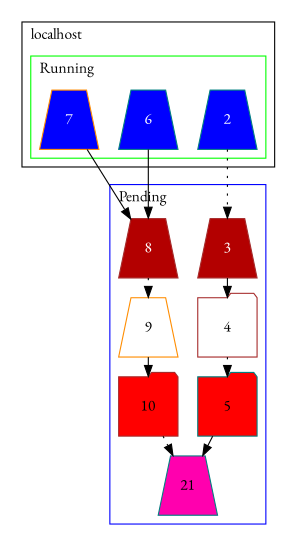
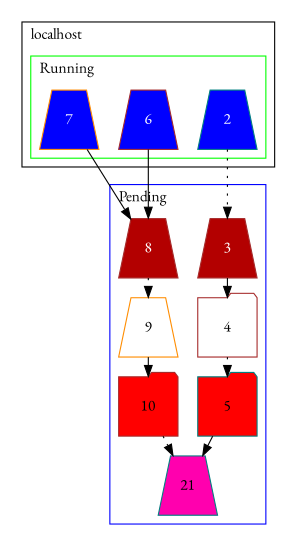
(148, 120) -> (148, 120)
